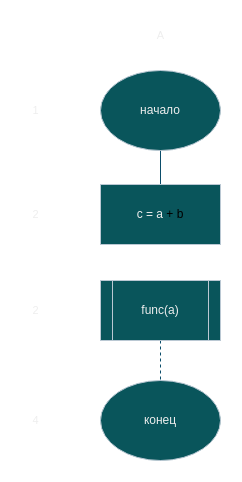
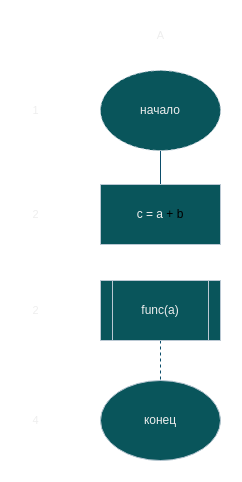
(161, 111) -> (161, 111)
